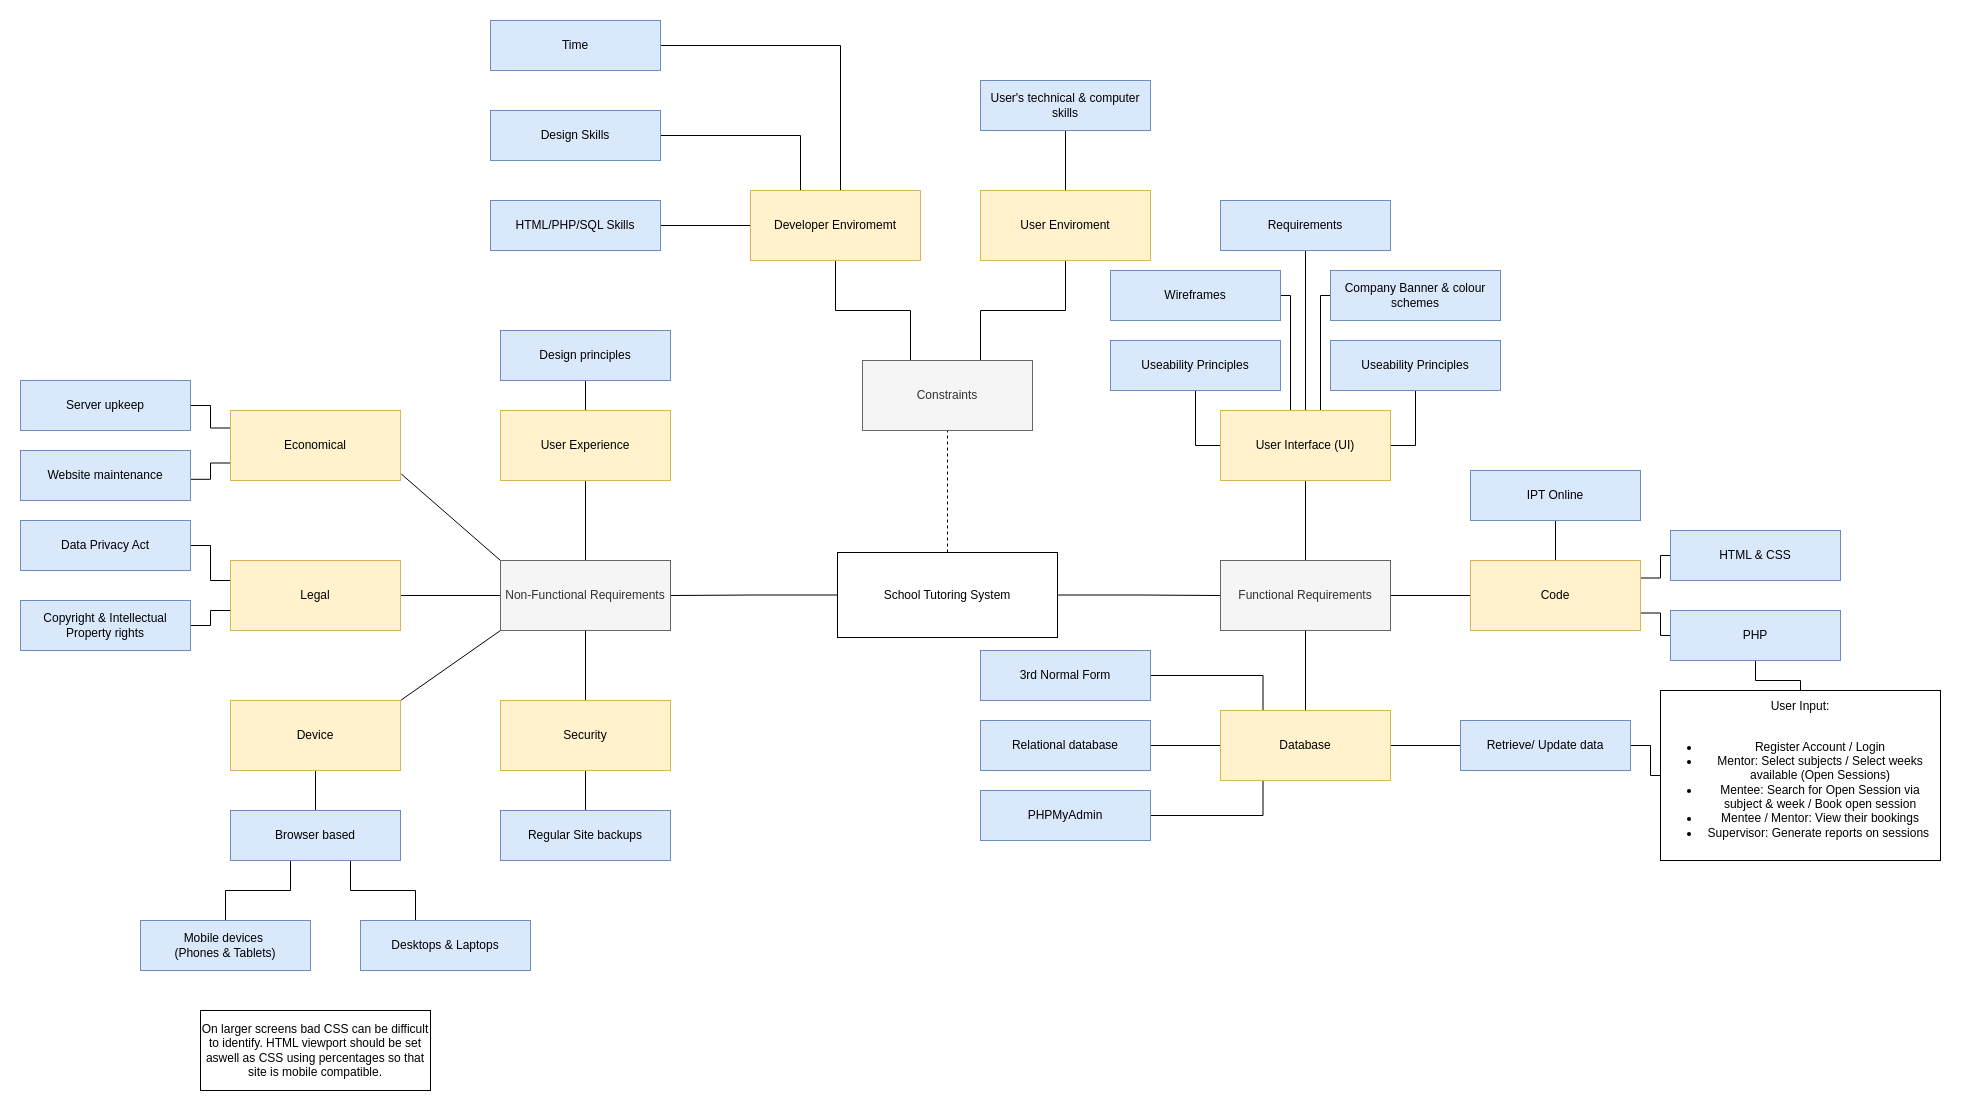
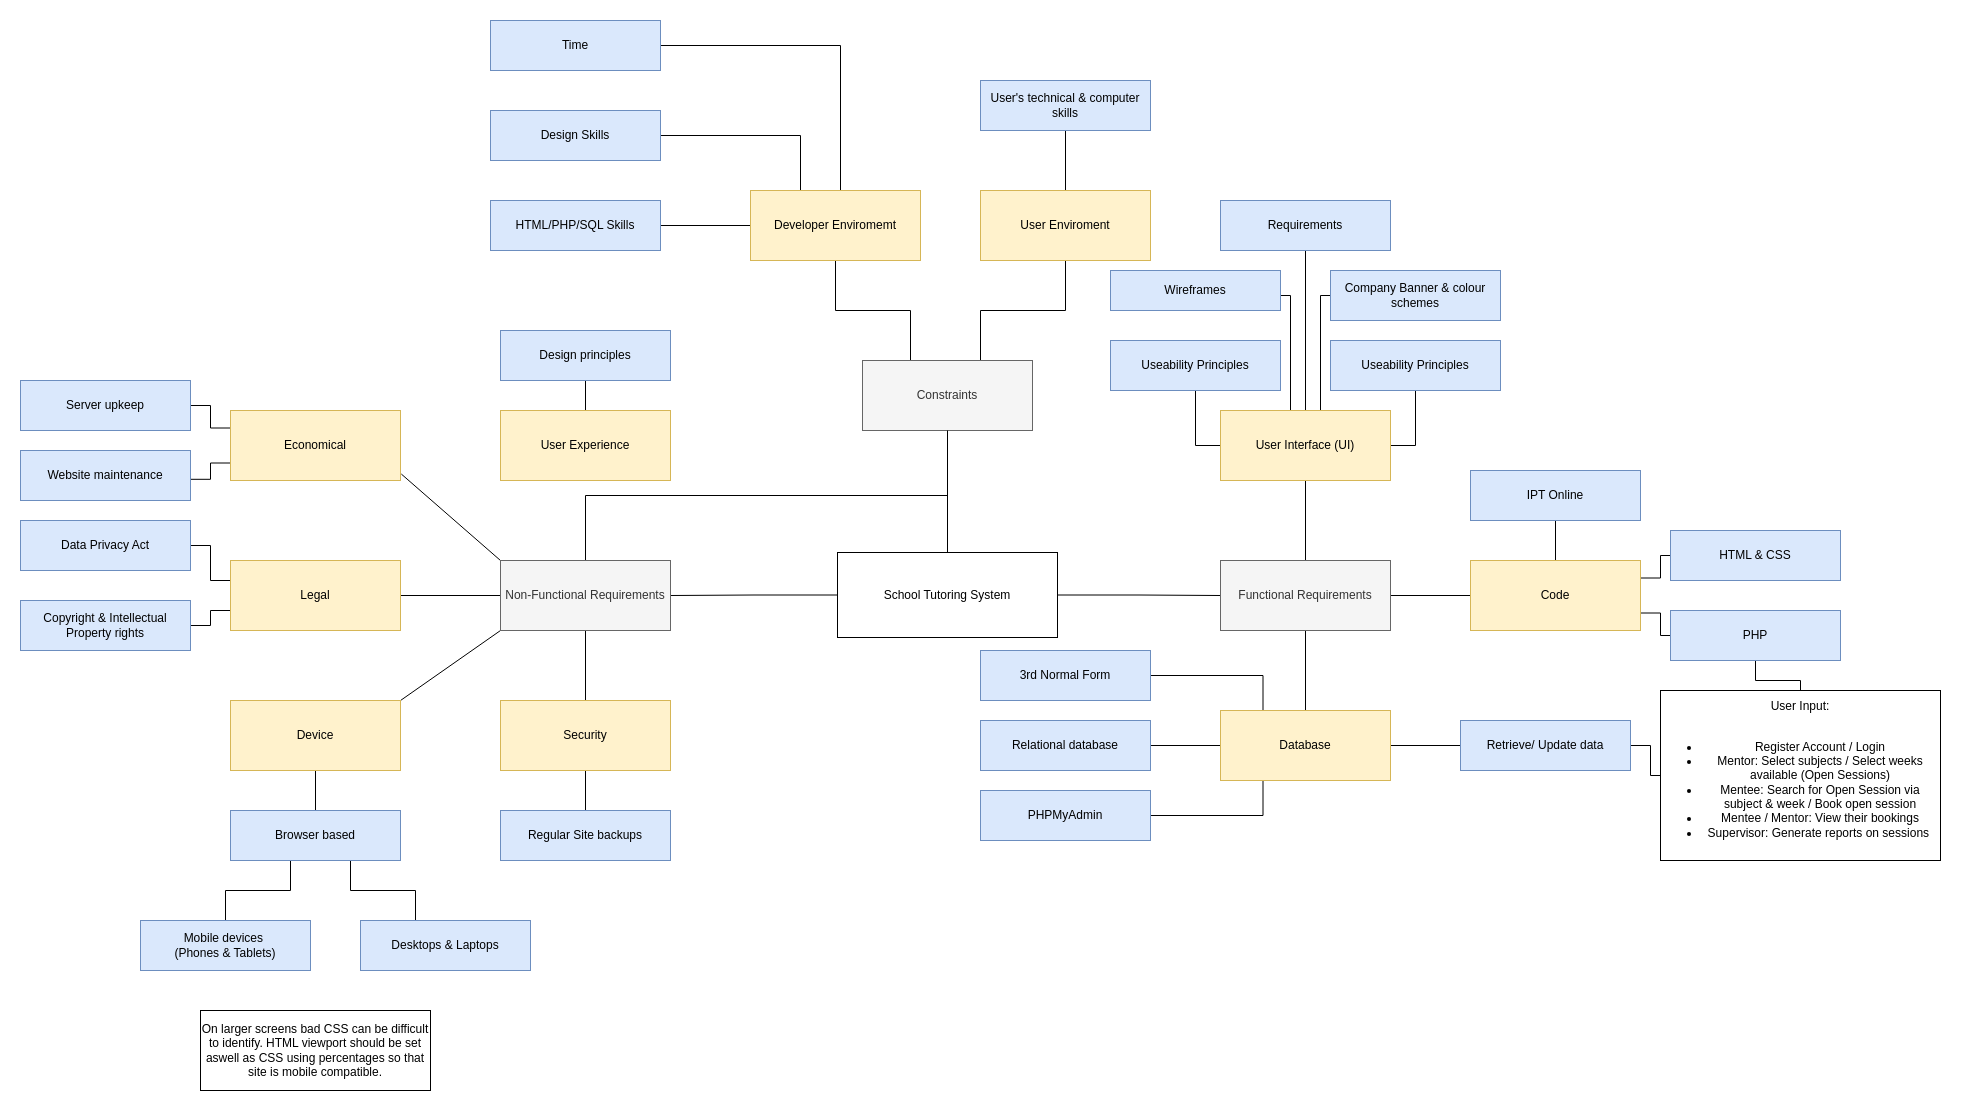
(1196, 296) -> (1196, 291)
(586, 489) -> (765, 496)
(948, 524) -> (948, 524)
